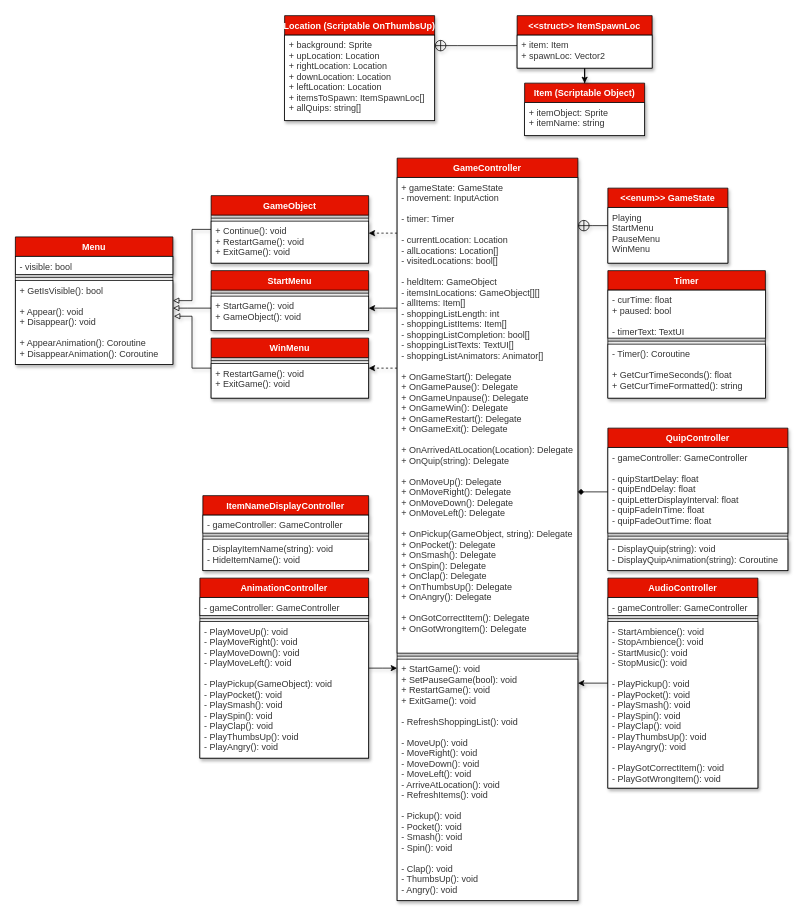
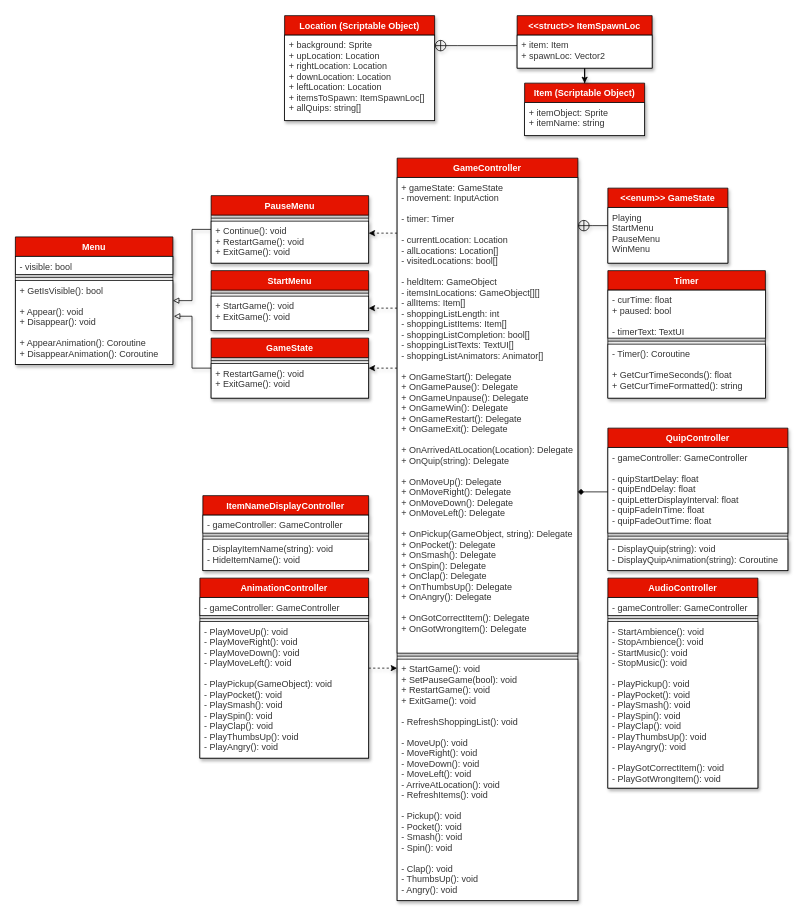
(359, 26) -> (359, 26)
(290, 206) -> (290, 206)
(258, 306) -> (258, 306)
(195, 308) -> none
(385, 308) -> (385, 308)
(290, 348) -> (290, 348)
(381, 668) -> (381, 668)
(586, 683) -> none
